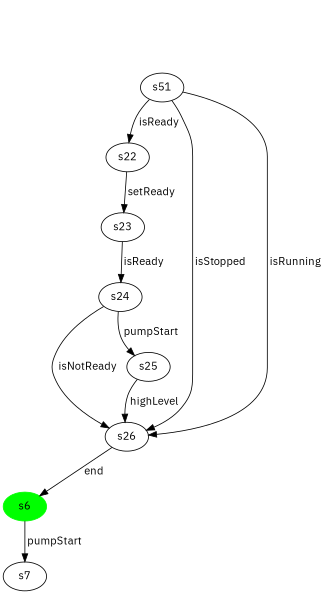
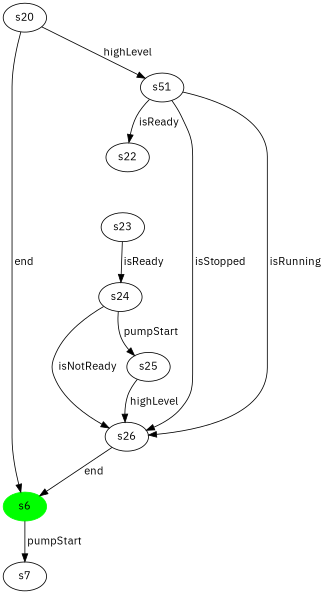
none -> (25, 18)
(126, 188) -> none
